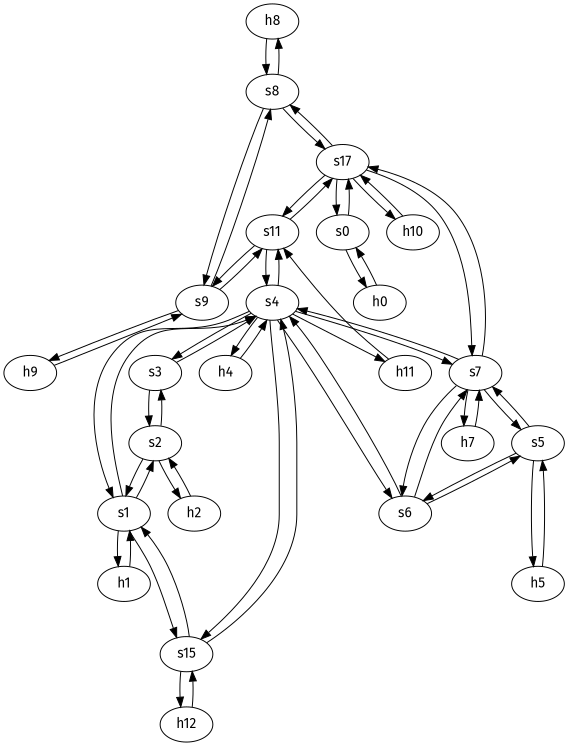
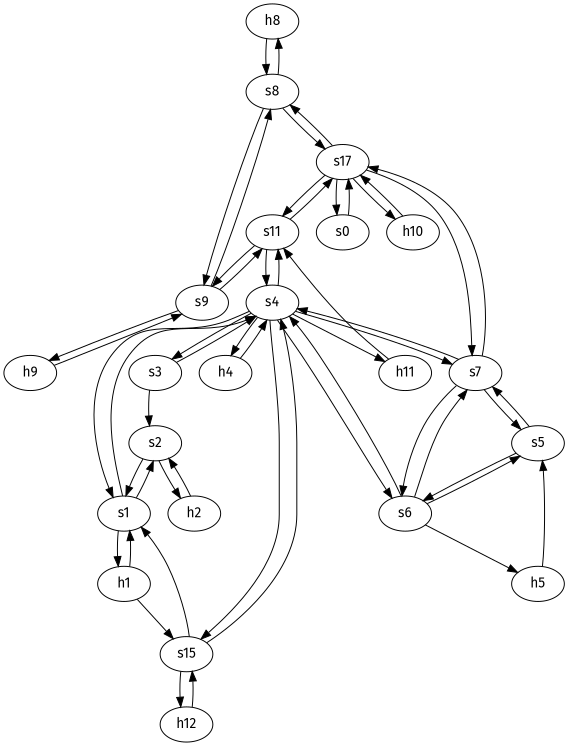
(380, 303) -> none
(162, 413) -> none
(468, 443) -> none
(531, 509) -> (467, 546)
(155, 578) -> (152, 615)
